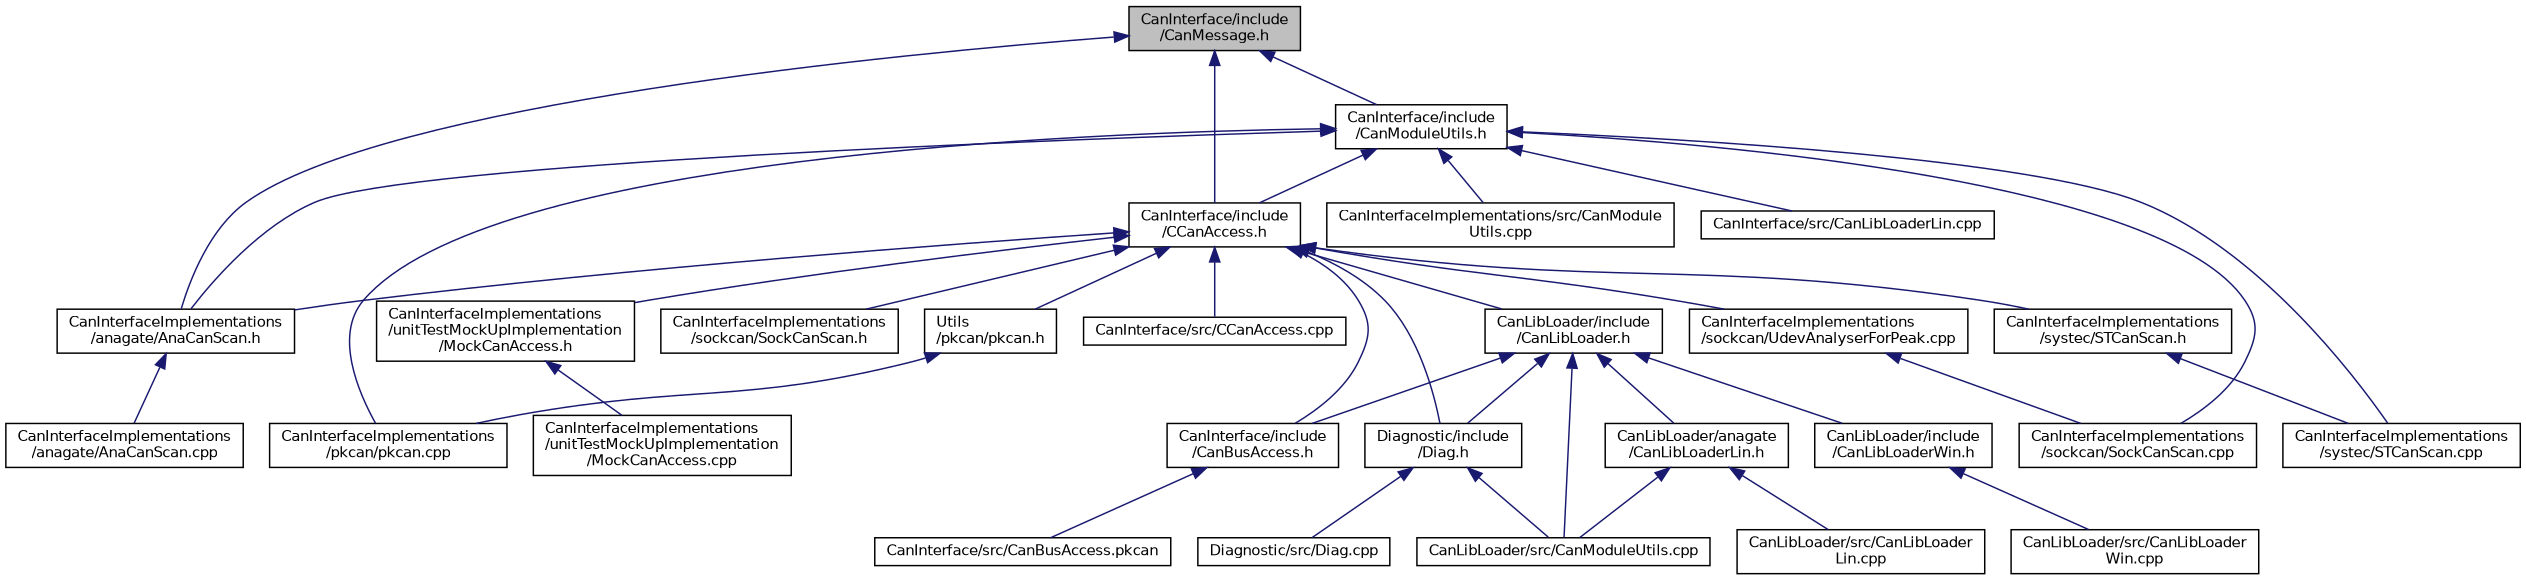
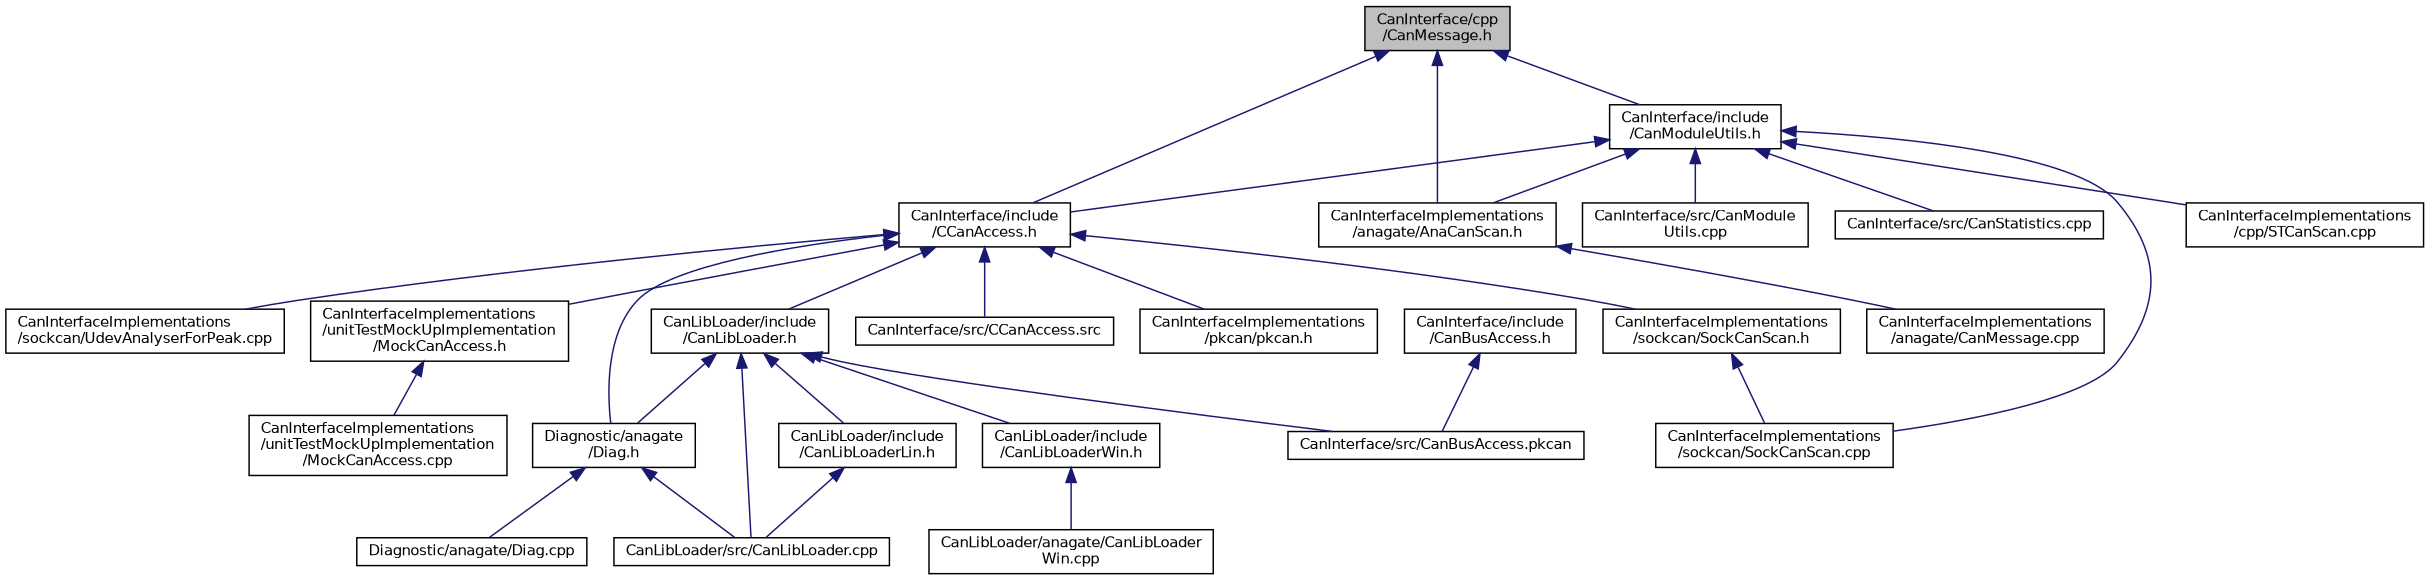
(1215, 29) -> (1437, 29)
(1500, 225) -> (1695, 225)
(1848, 225) -> (1969, 225)
(704, 265) -> none
(991, 331) -> (1259, 331)
(1215, 331) -> (985, 331)
(2113, 331) -> none
(1367, 339) -> none
(1406, 391) -> (1076, 398)
(1991, 391) -> (1751, 395)
(125, 445) -> (1985, 331)
(388, 445) -> none
(1443, 445) -> (614, 445)
(1697, 445) -> (867, 445)
(2402, 445) -> (2305, 225)
(1294, 552) -> (472, 552)
(1563, 552) -> (752, 552)
(1861, 552) -> none
(2135, 552) -> (1071, 552)
